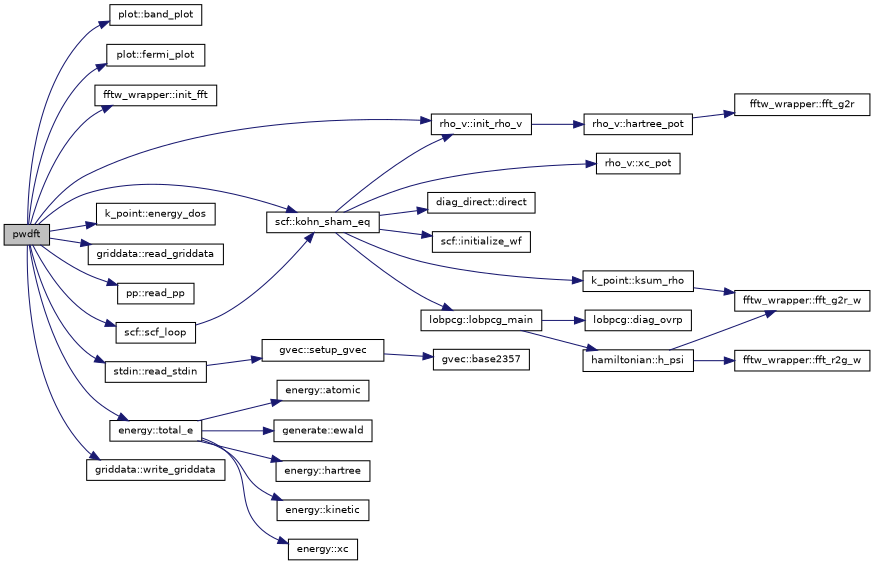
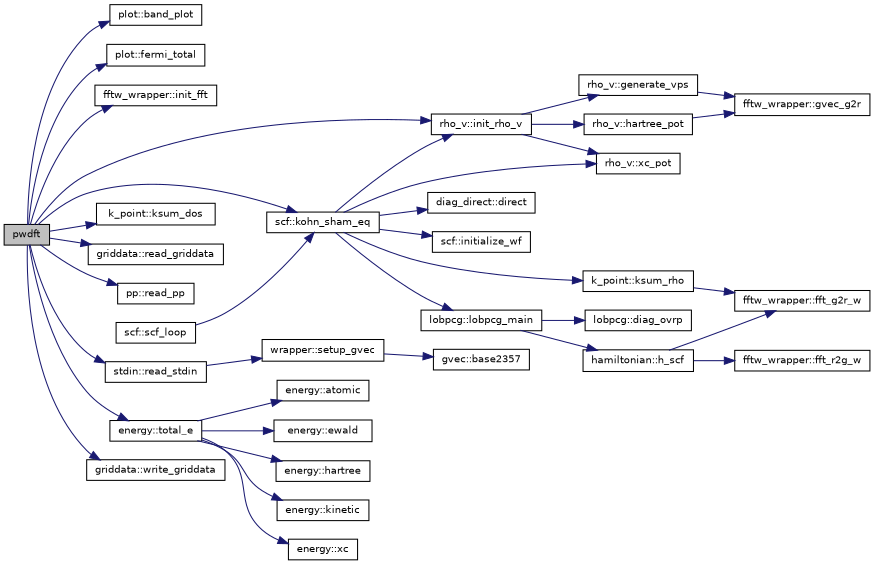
(156, 55) -> (156, 55)
none -> (638, 85)
(802, 105) -> (802, 105)
none -> (555, 143)
(156, 214) -> (156, 214)
(62, 290) -> none
(323, 350) -> (323, 350)
(638, 361) -> (638, 361)
(323, 431) -> (323, 431)
